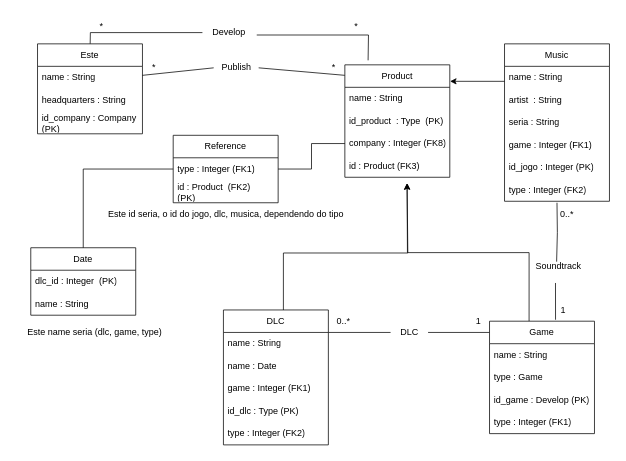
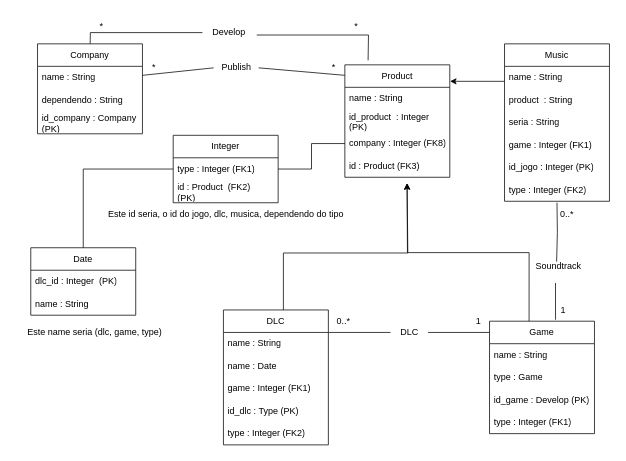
(90, 55) -> (90, 55)
(90, 100) -> (85, 100)
(543, 100) -> (547, 100)
(398, 121) -> (398, 121)
(225, 147) -> (225, 147)
